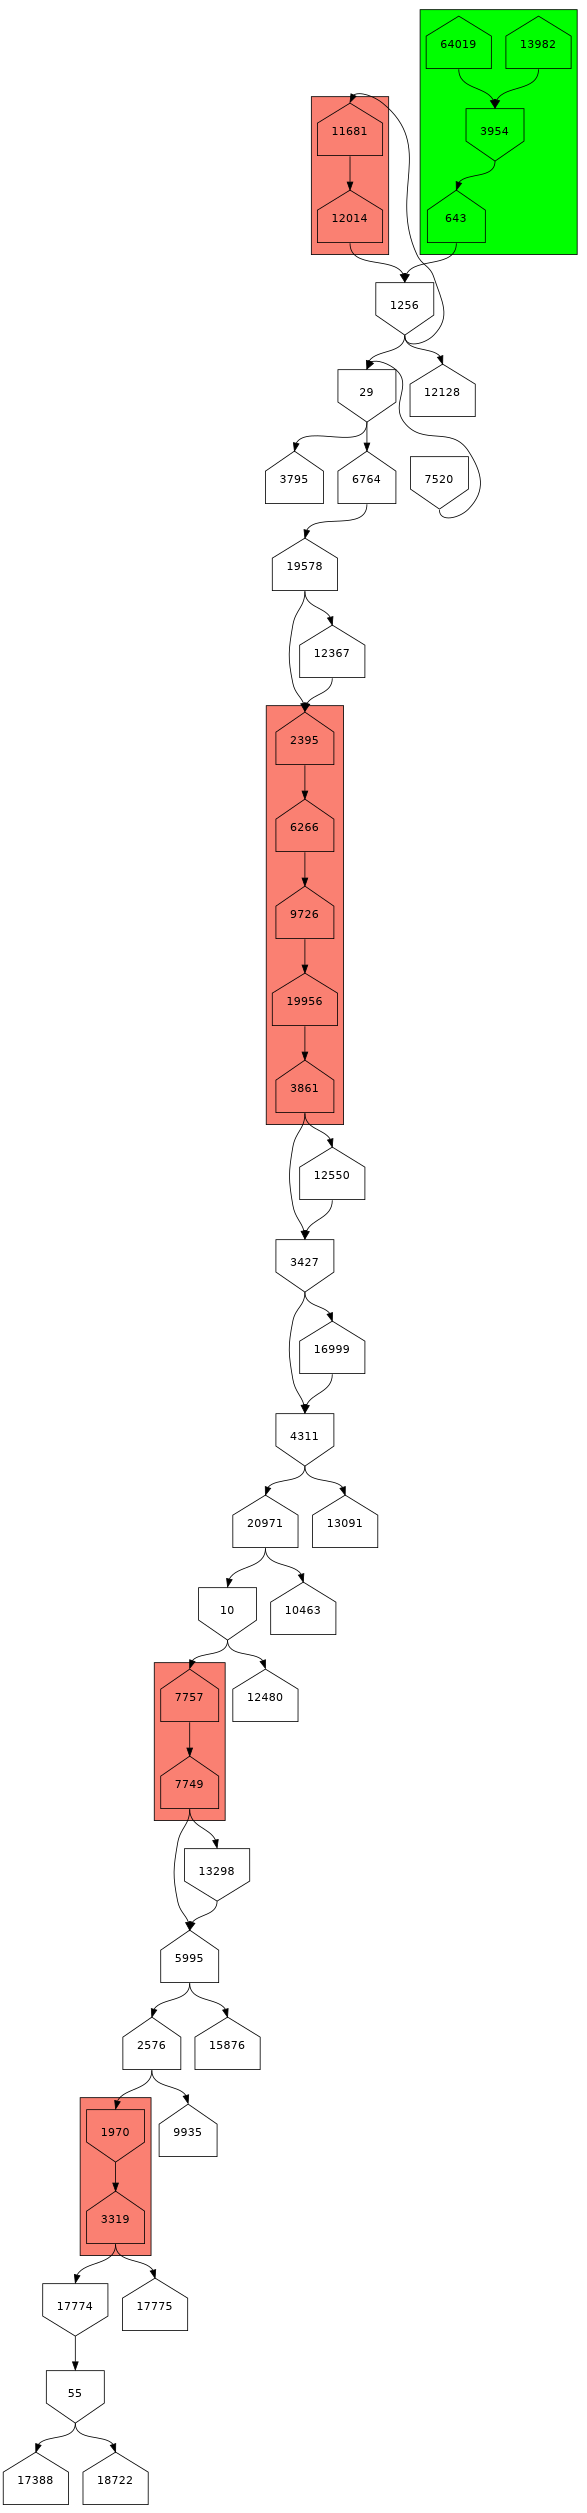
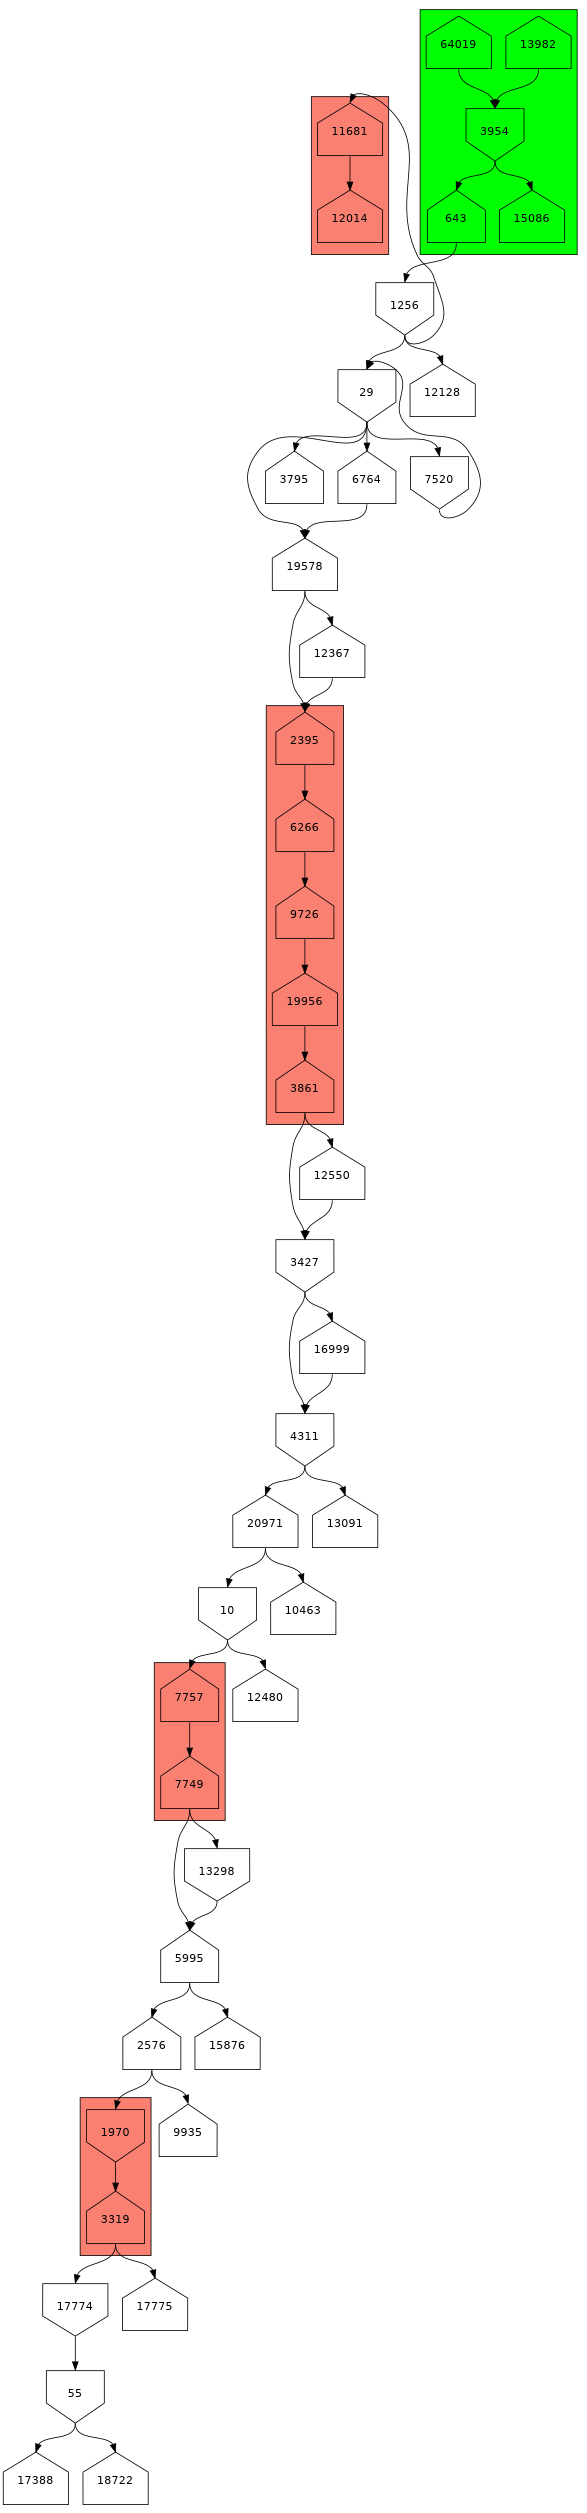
none -> (532, 219)
(373, 262) -> none
none -> (399, 439)
none -> (263, 447)
